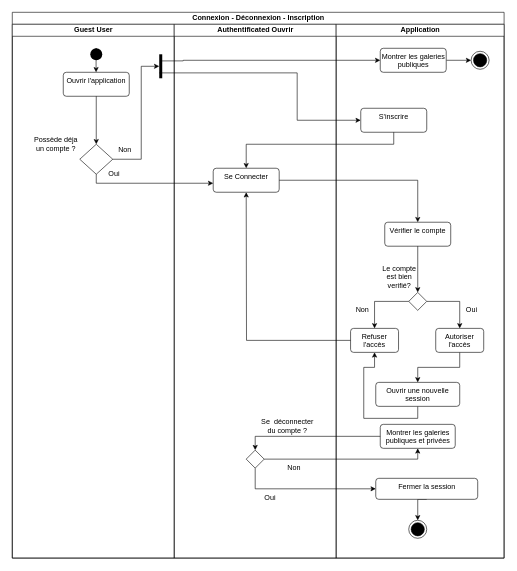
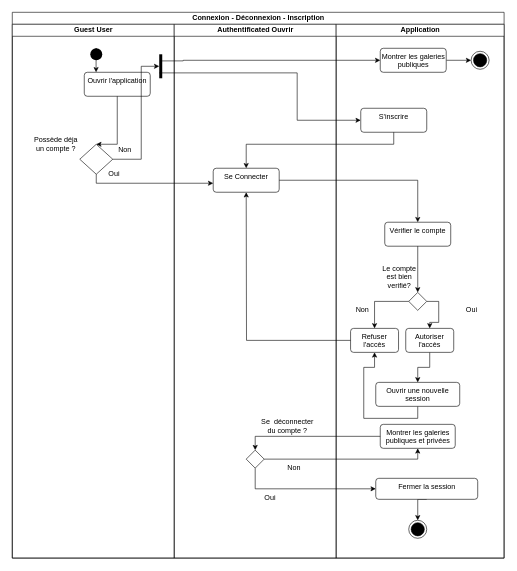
(96, 84) -> (117, 84)
(460, 341) -> (430, 341)
